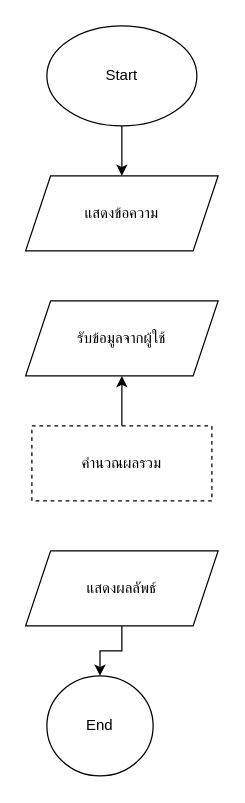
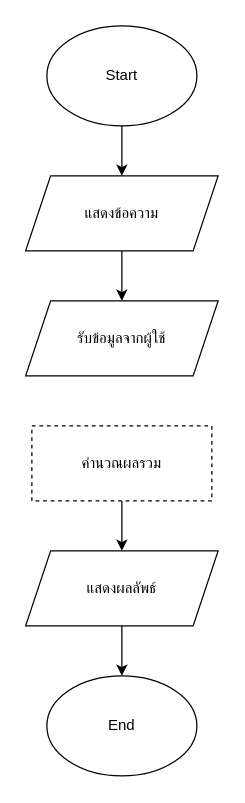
none -> (122, 272)
(122, 405) -> (122, 522)
(100, 726) -> (122, 726)
